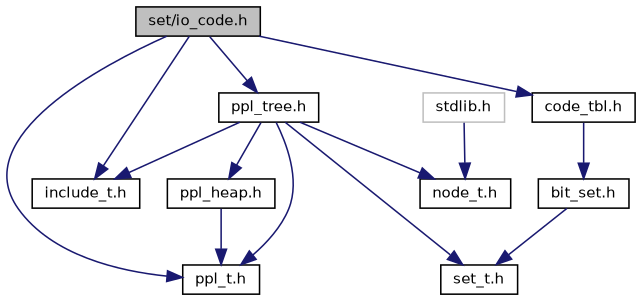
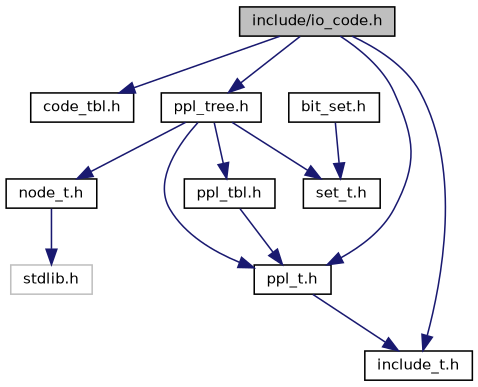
(198, 22) -> (317, 22)
(464, 143) -> (51, 229)
(584, 143) -> none
(184, 147) -> (349, 318)
(221, 194) -> (230, 194)
